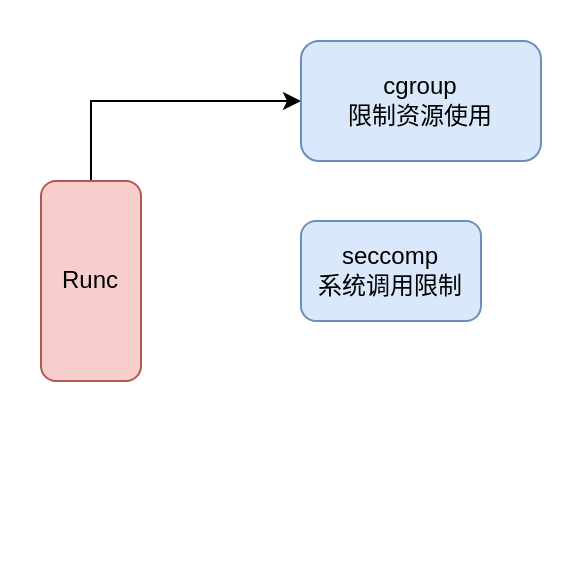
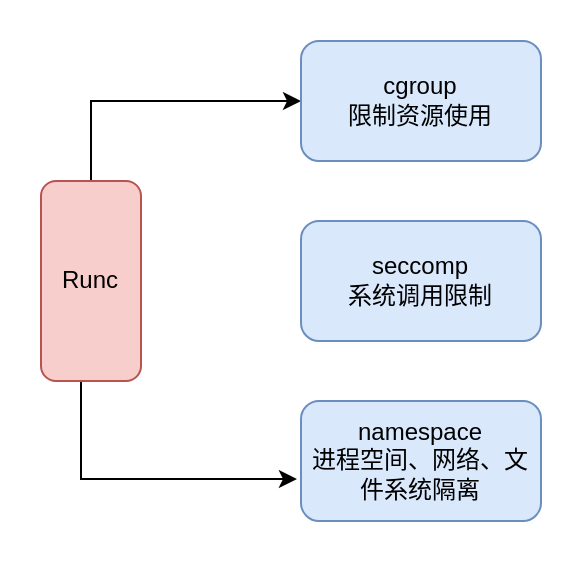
(391, 271) -> (421, 281)
none -> (421, 461)
none -> (133, 479)
